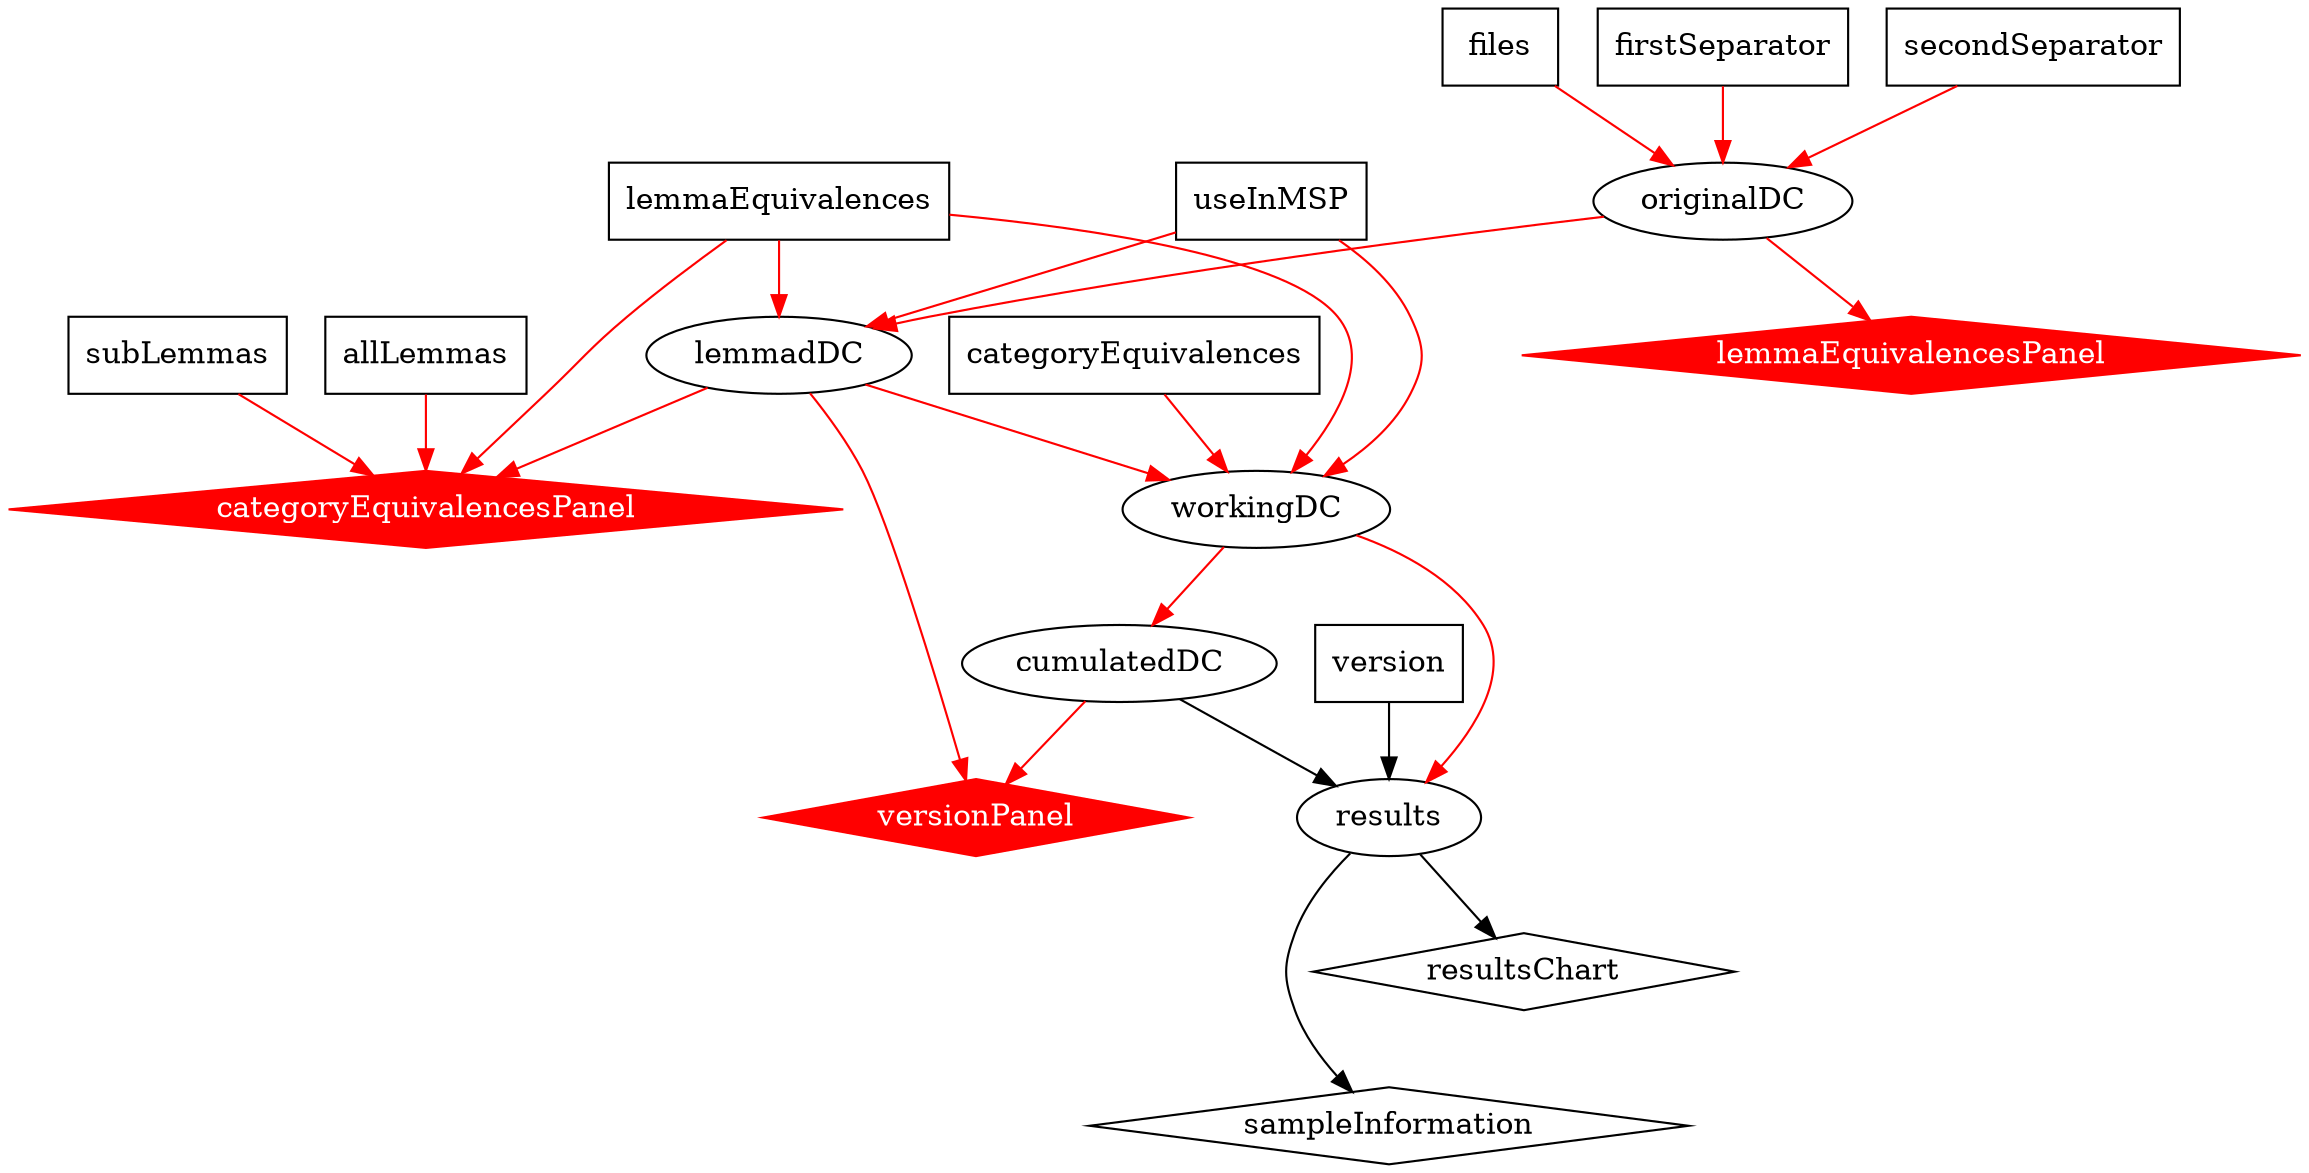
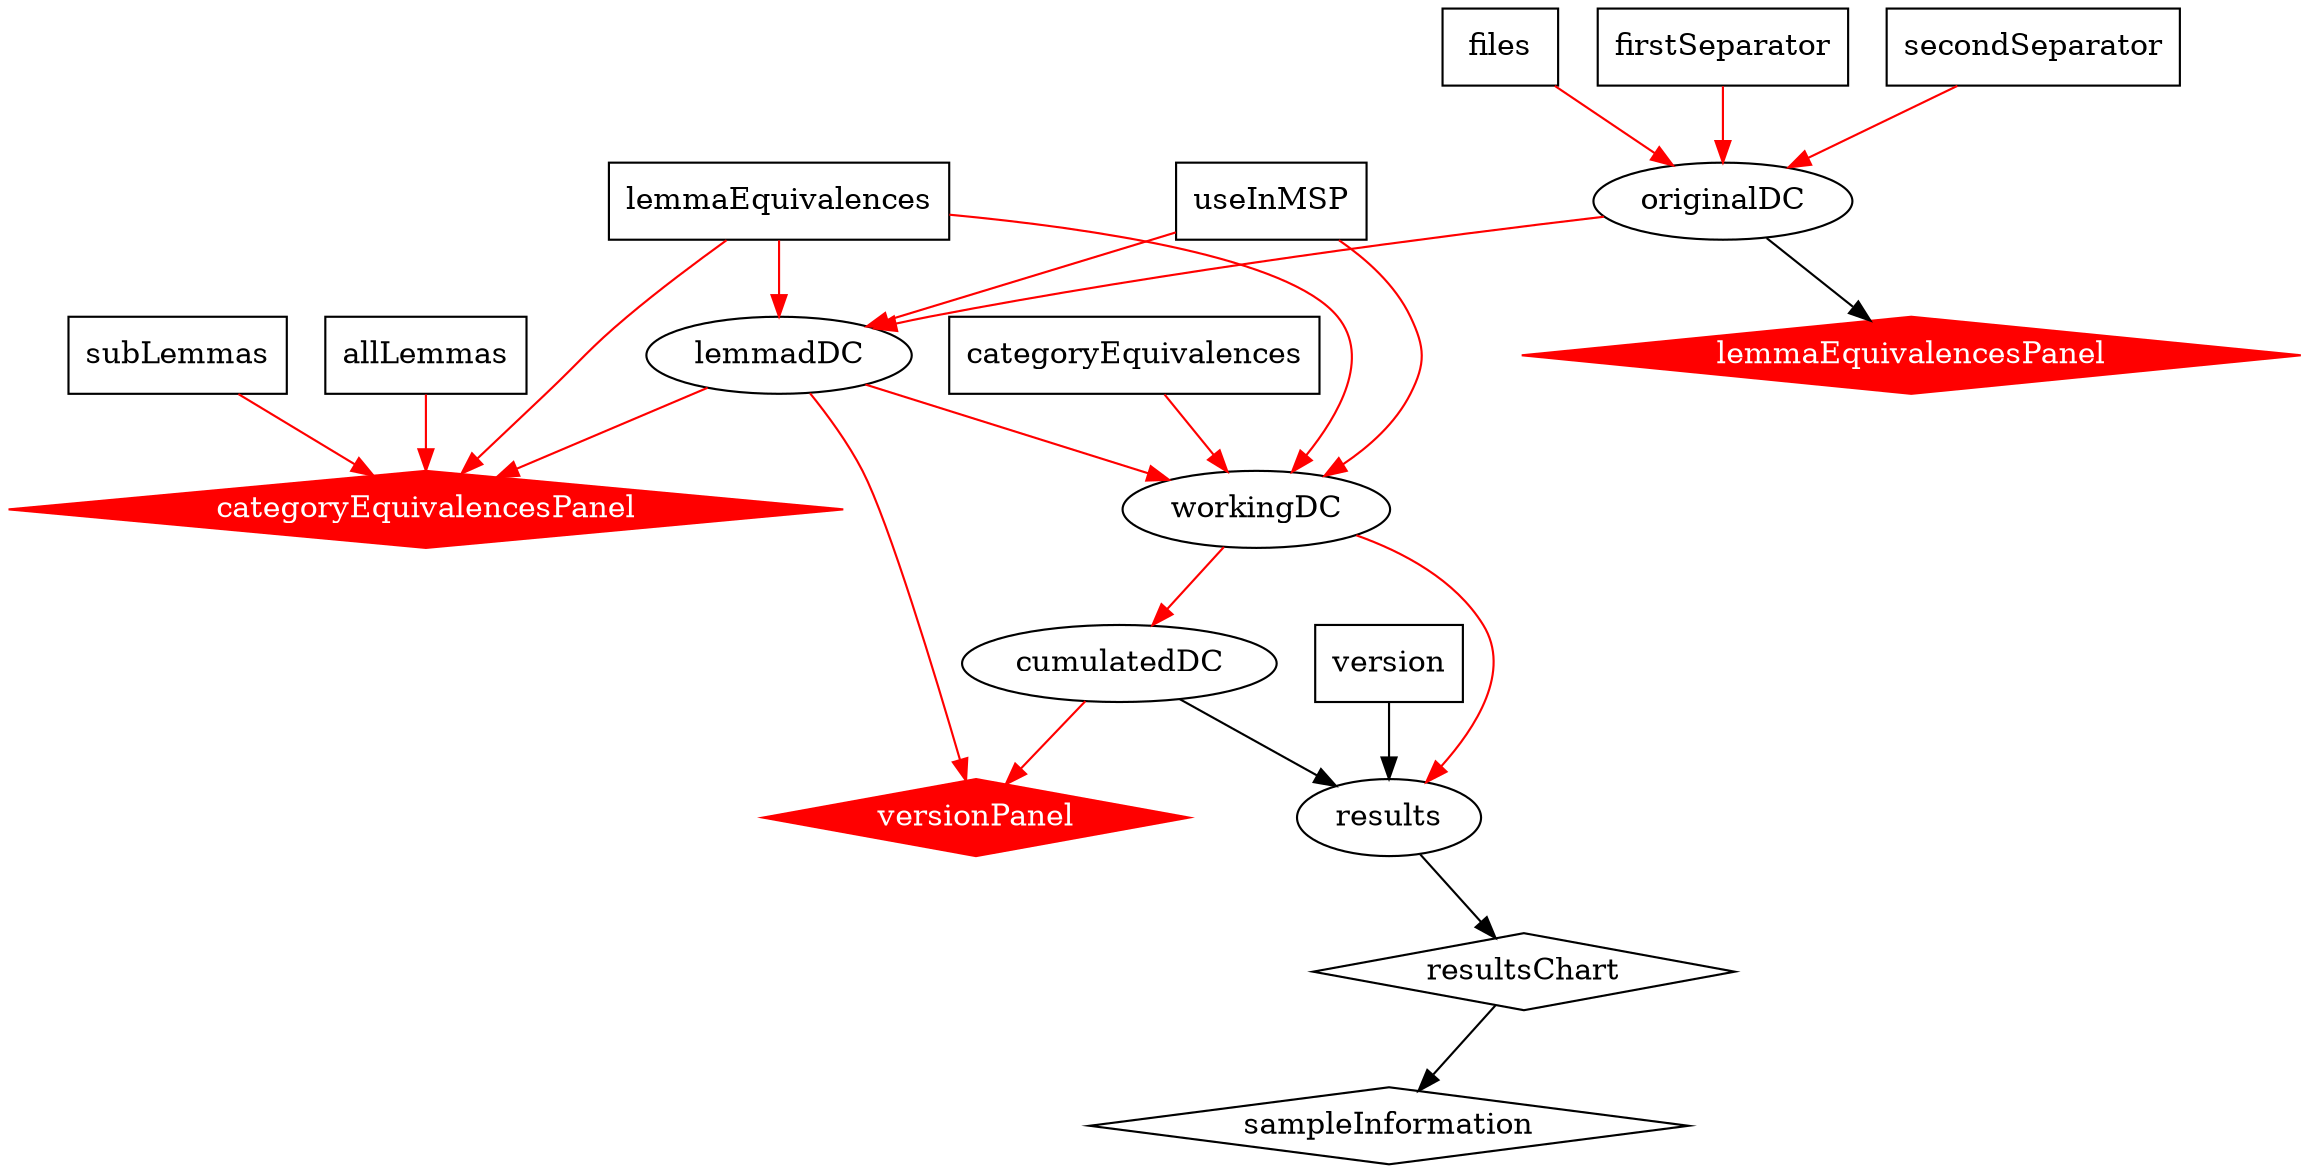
(1810, 272) -> (1810, 272)
(1287, 962) -> (1464, 1040)
